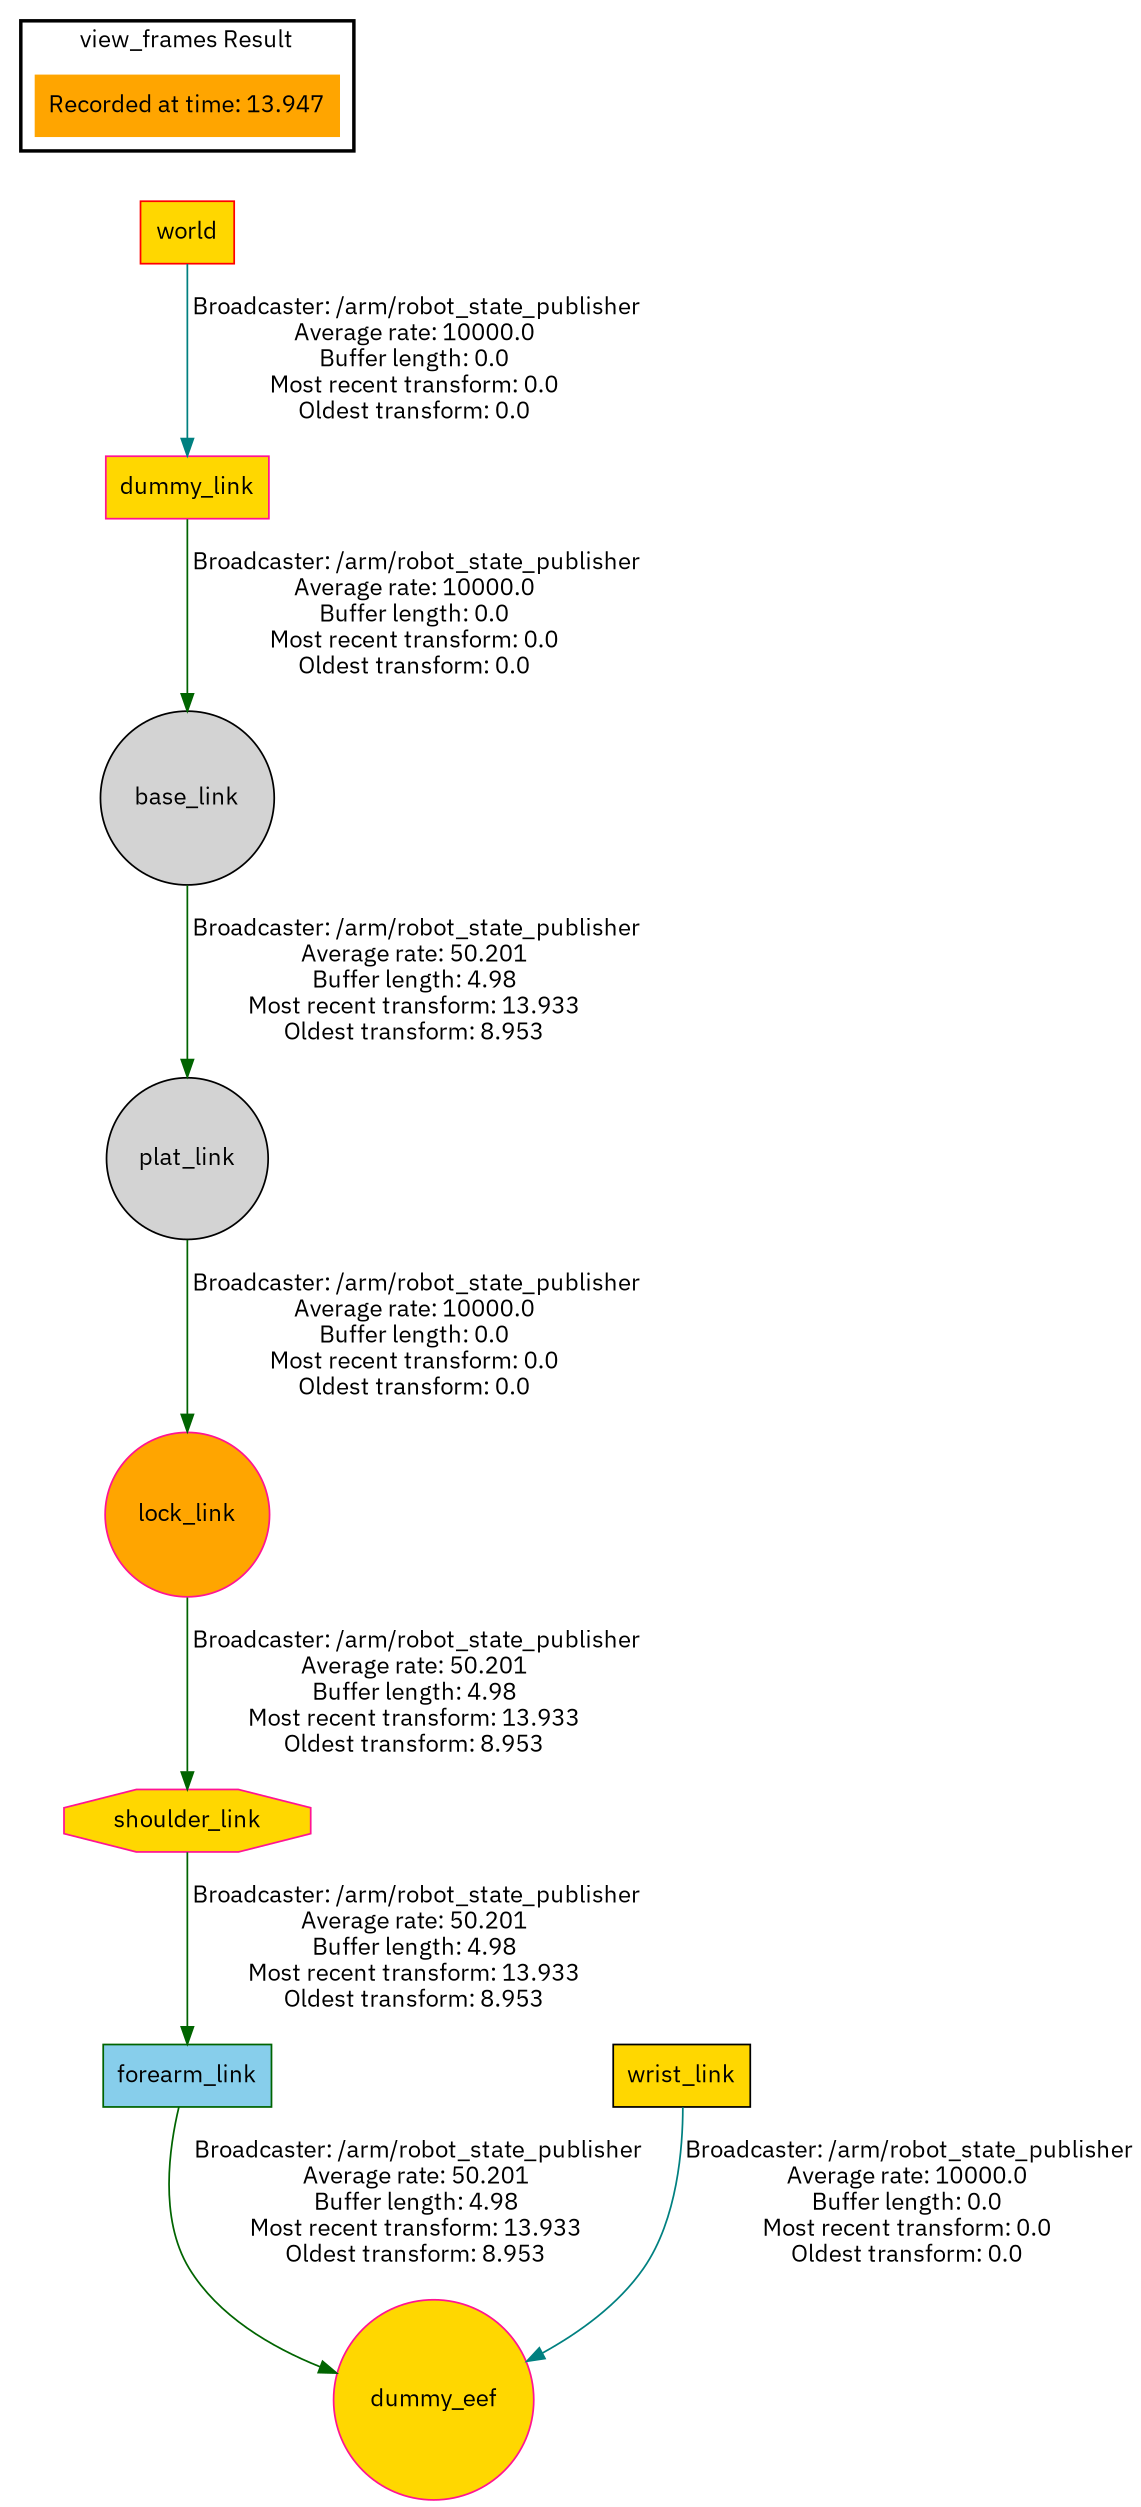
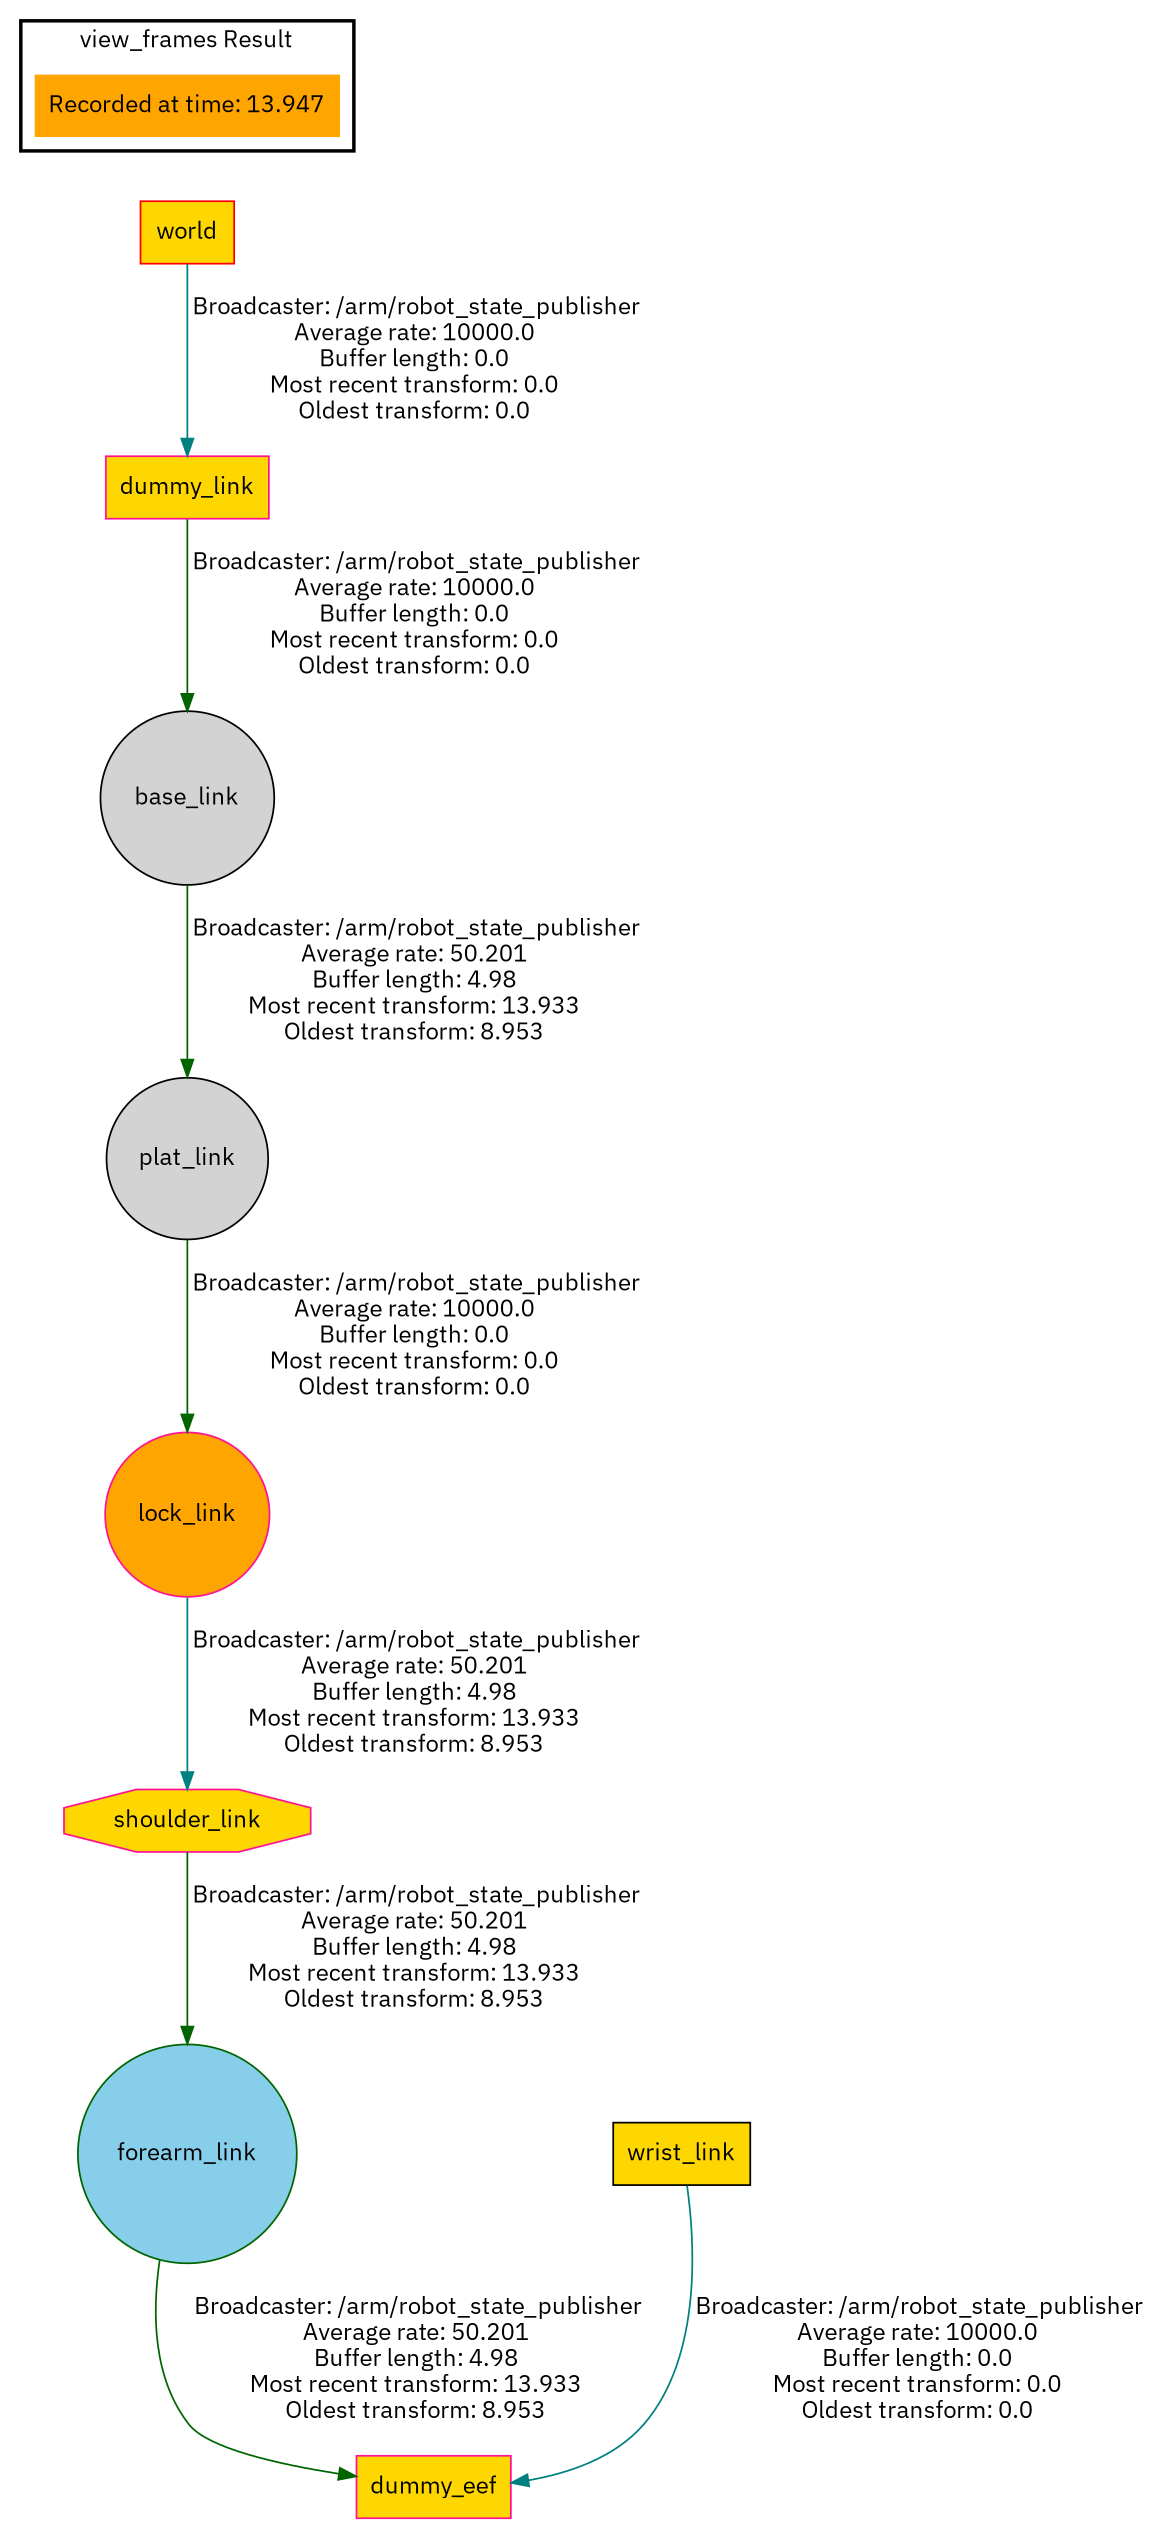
(187, 1685) -> (187, 1685)
(187, 2076) -> (187, 2154)
(434, 2400) -> (434, 2487)
